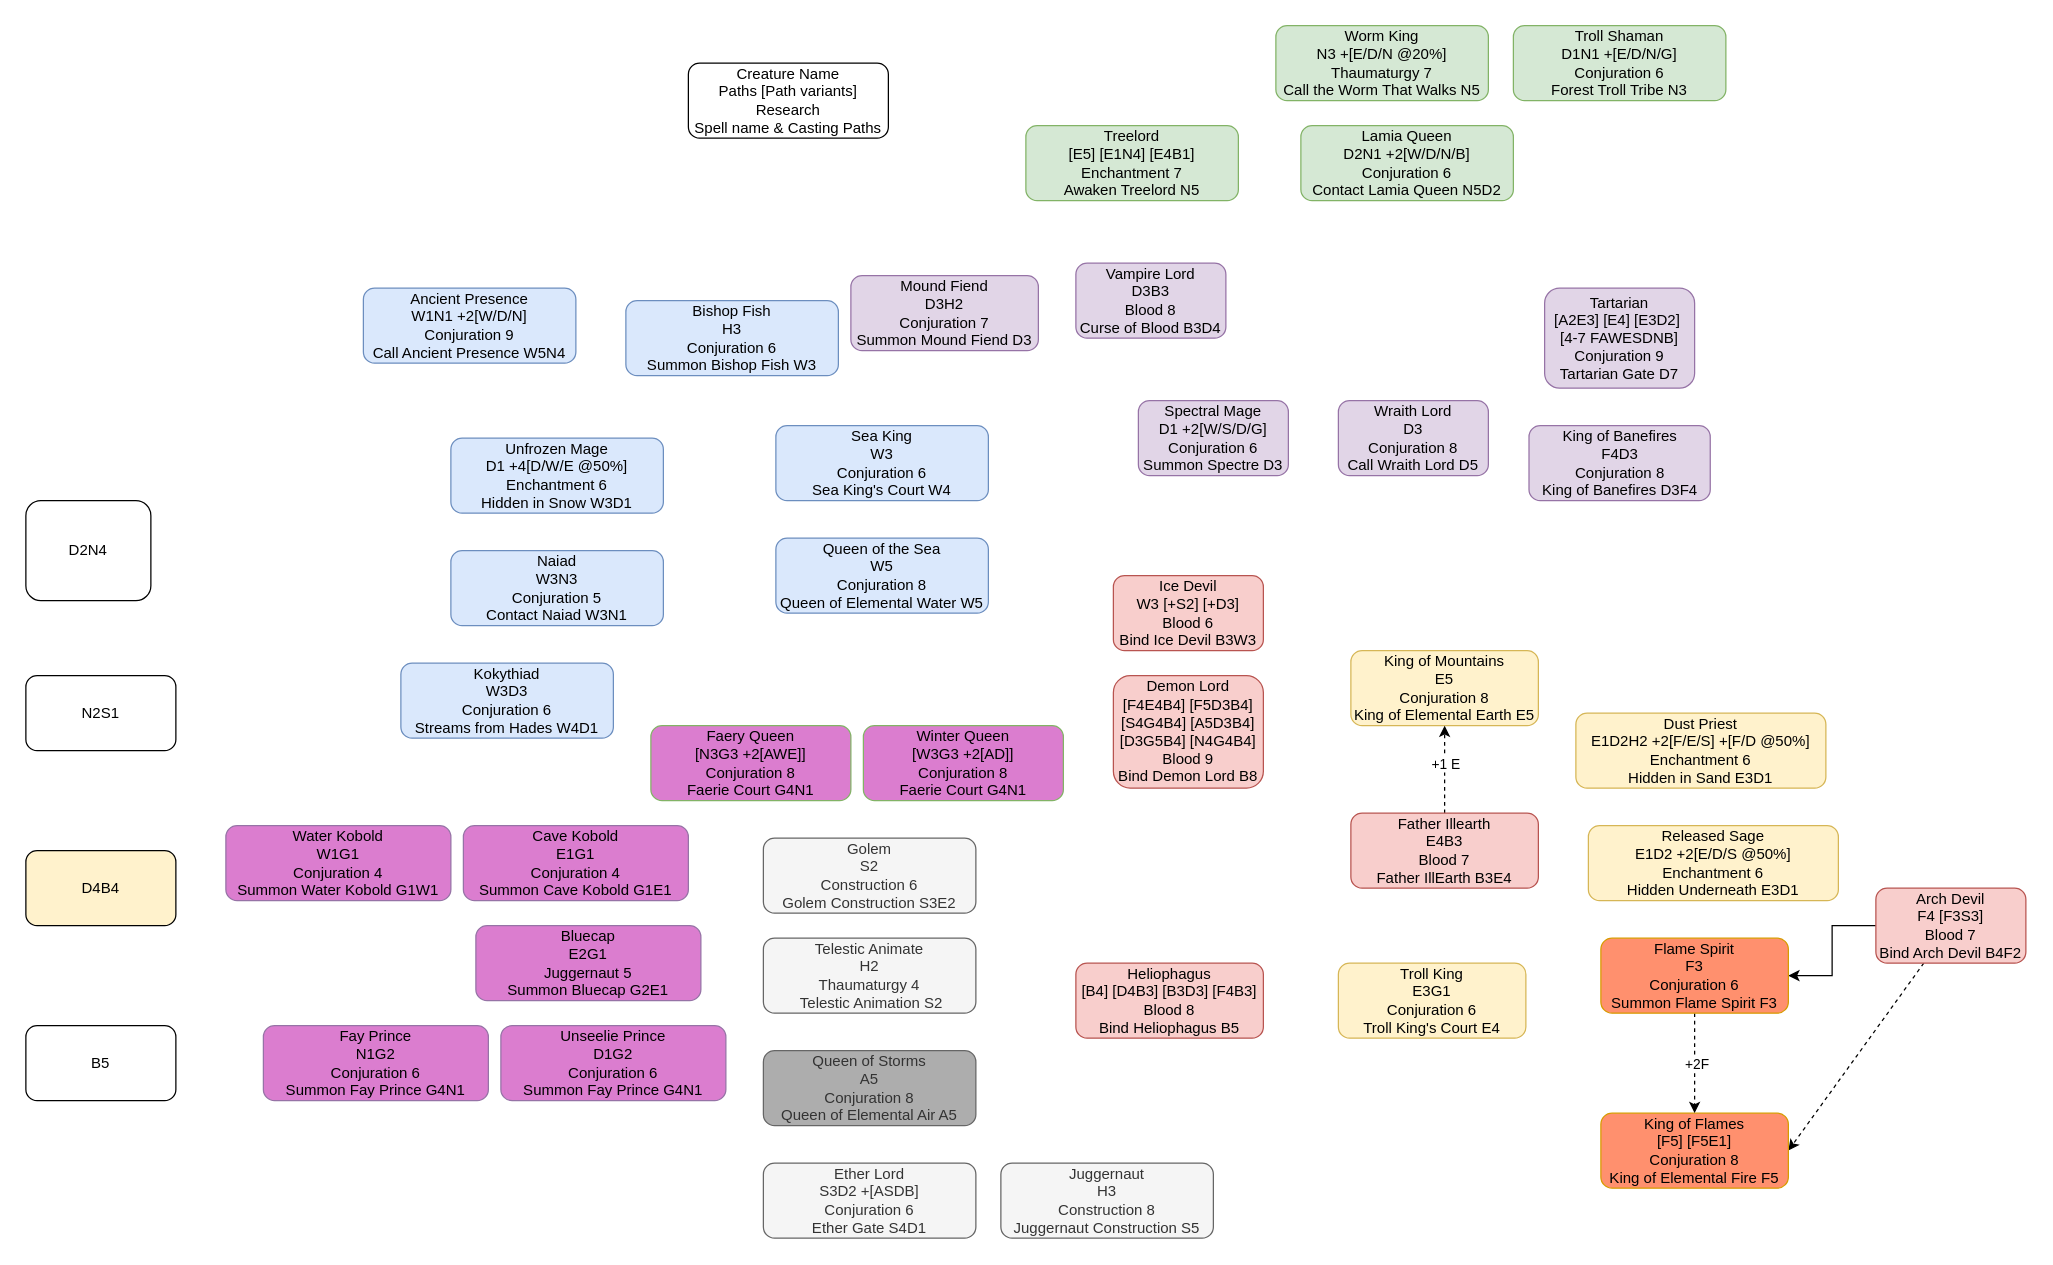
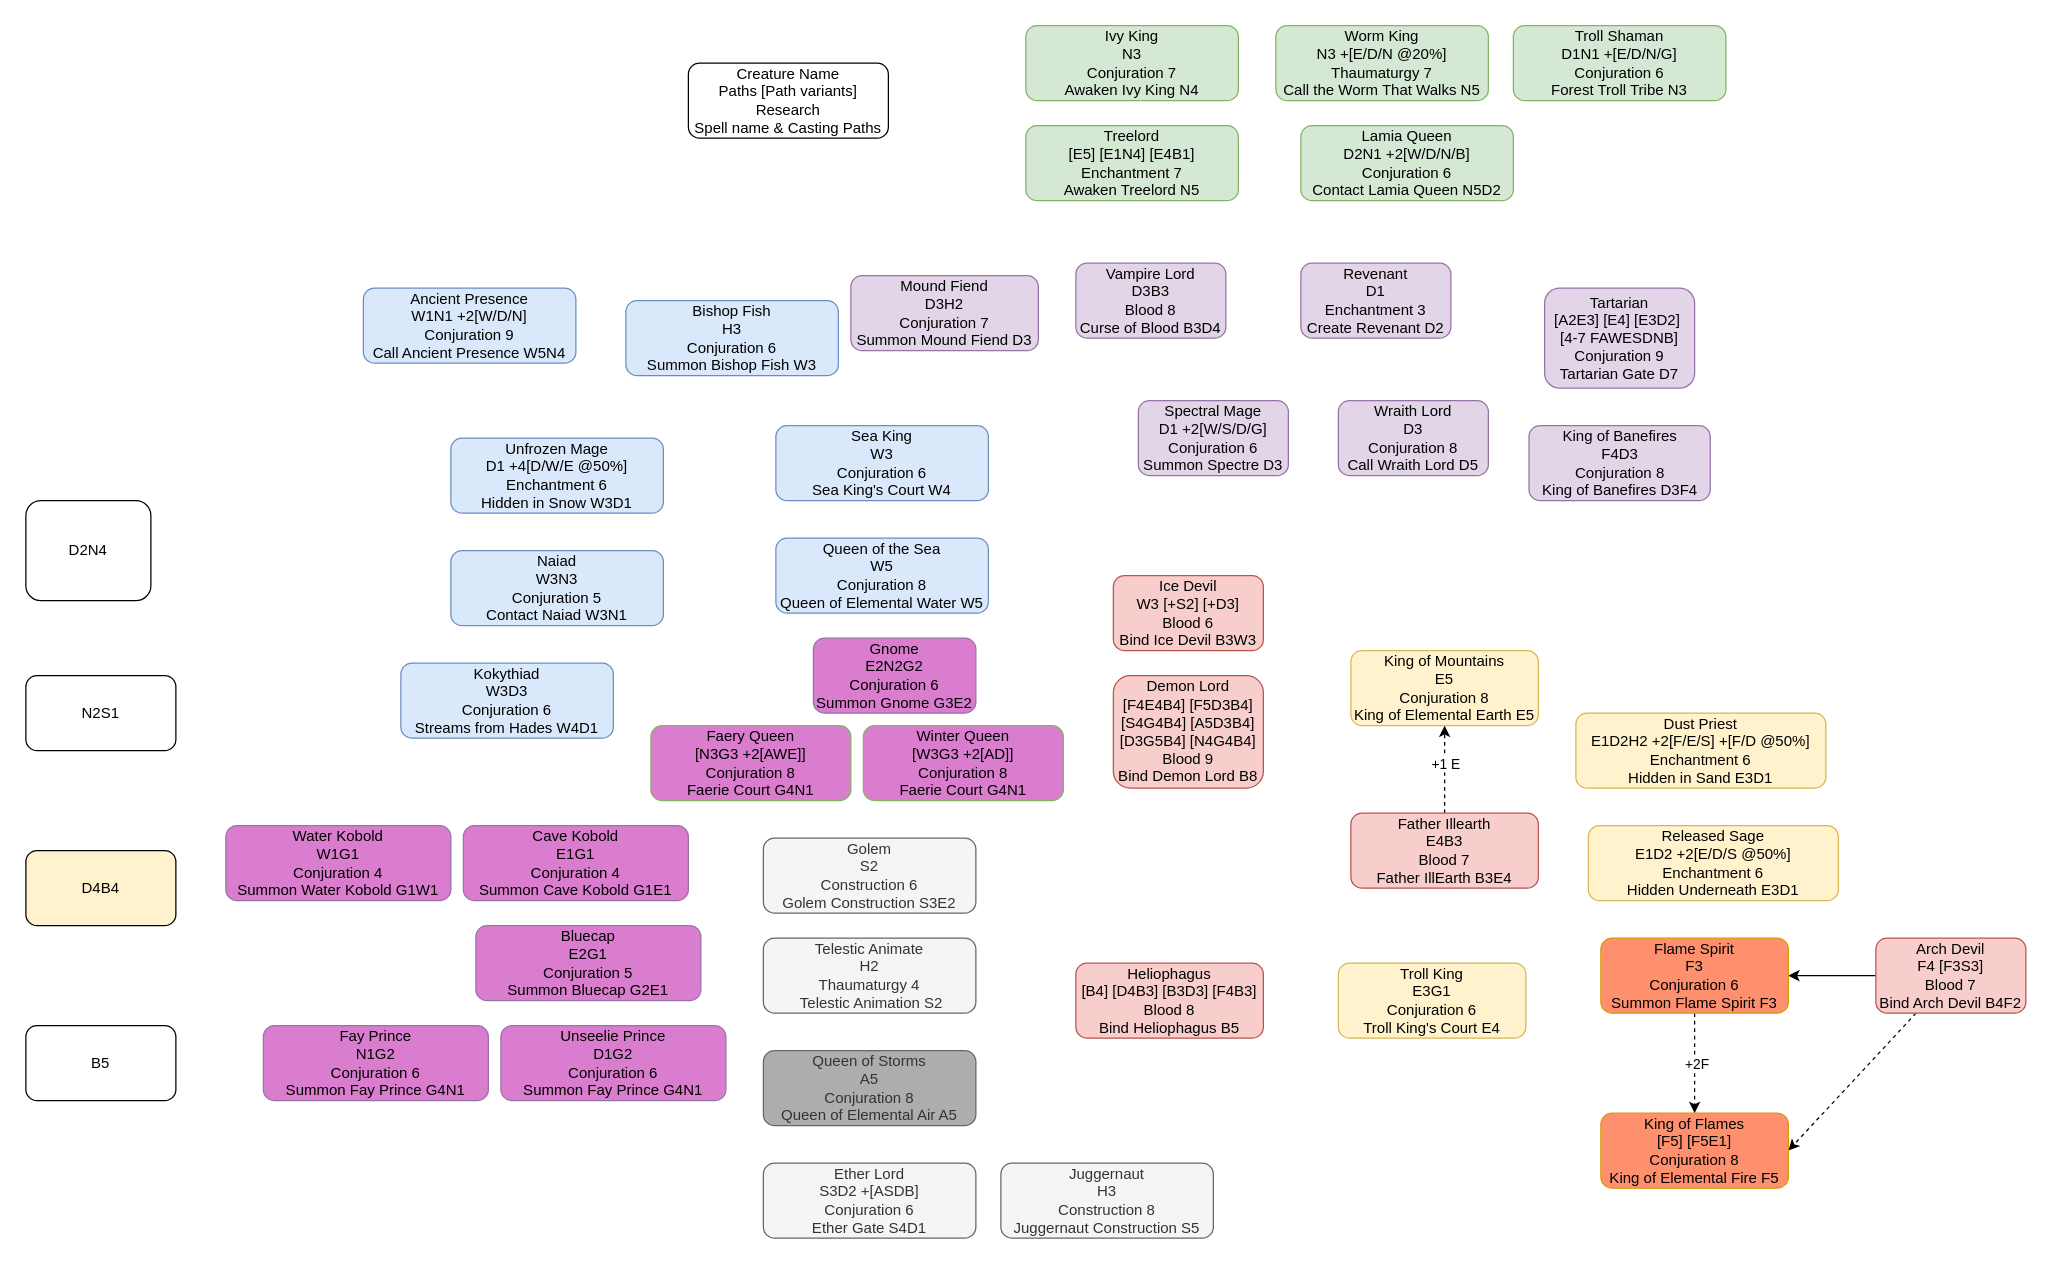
none -> (1132, 63)
none -> (1376, 301)
none -> (894, 676)
(1951, 926) -> (1951, 976)
(588, 963) -> (588, 963)
